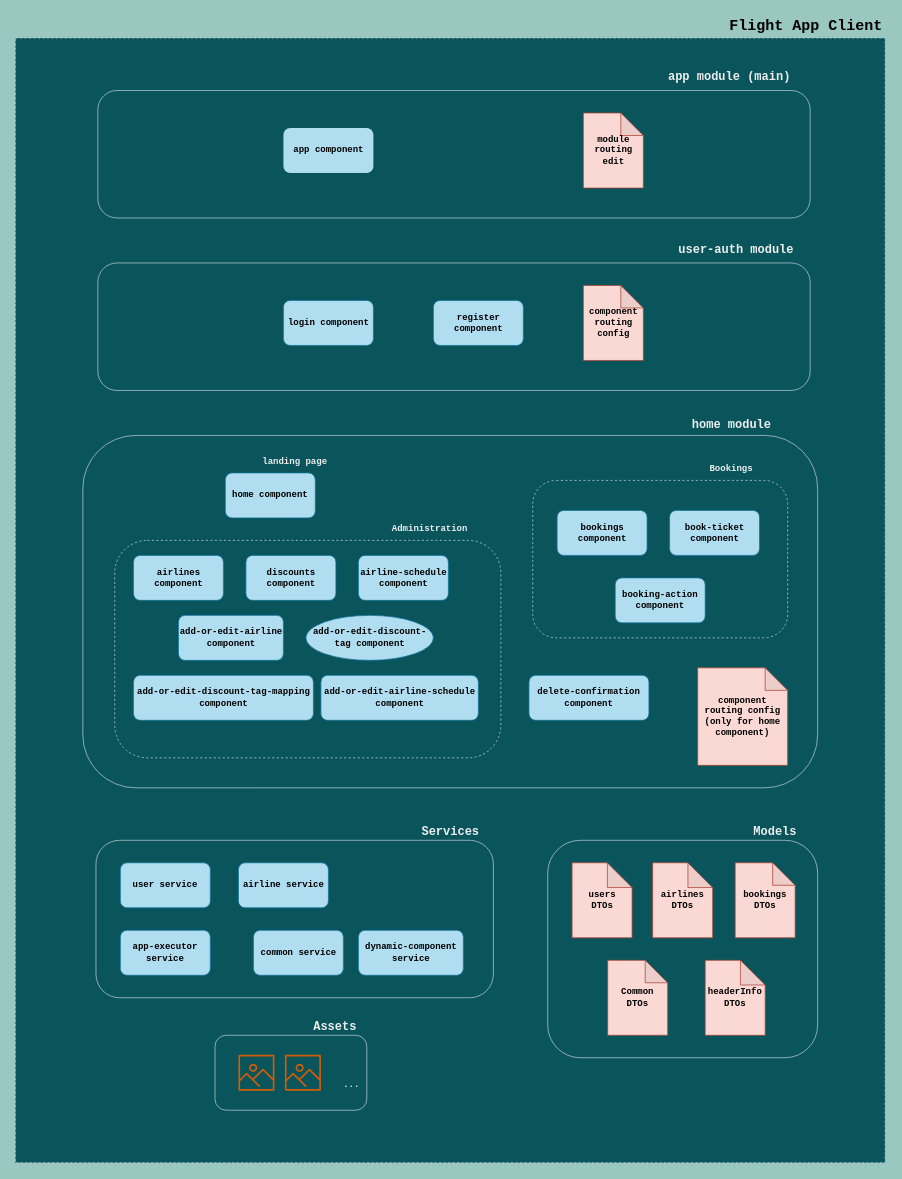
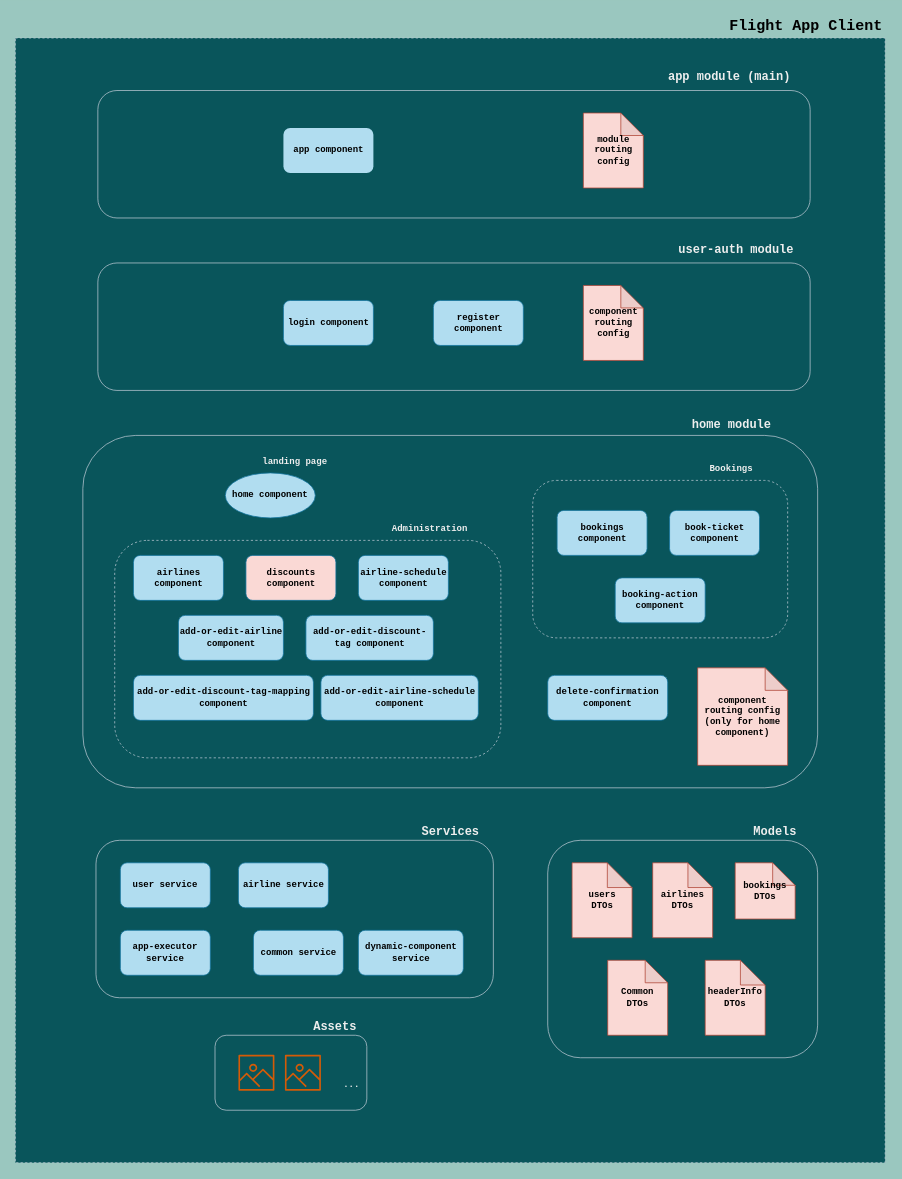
(614, 150) -> (614, 150)
(270, 495) -> (270, 495)
(291, 578) -> (291, 578)
(370, 638) -> (370, 638)
(589, 698) -> (608, 698)
(765, 900) -> (765, 891)
